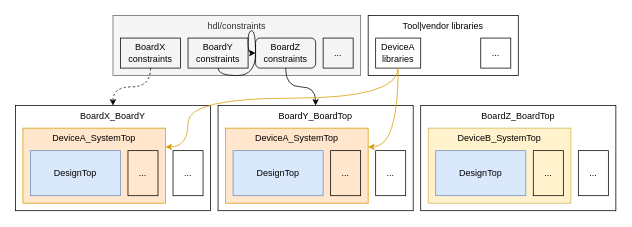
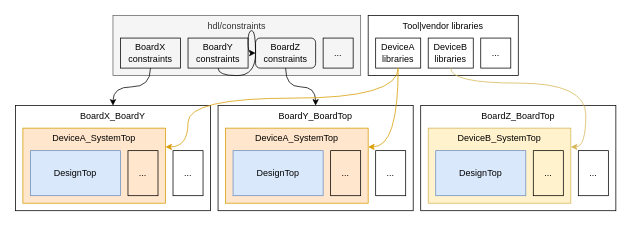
none -> (450, 53)
(133, 87) -> (133, 87)
none -> (573, 93)
